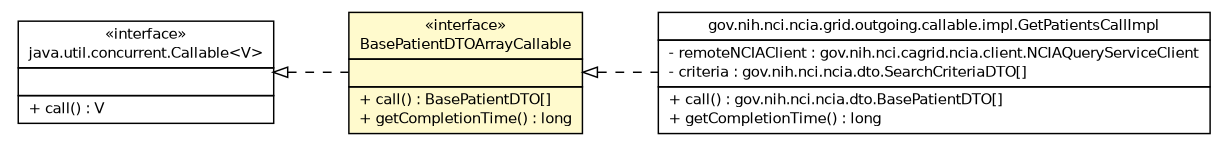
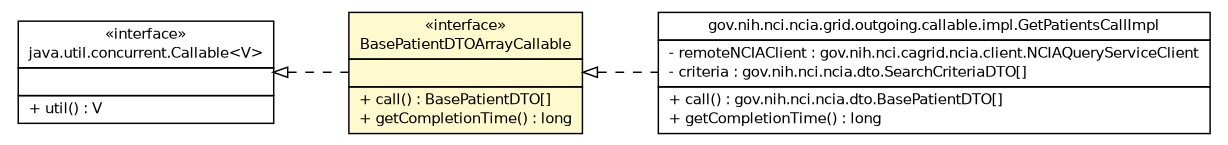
(66, 109) -> (66, 109)
